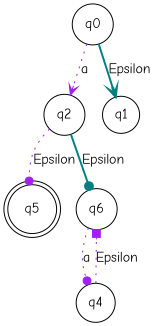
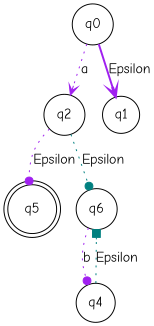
(106, 66) -> (106, 66)
(79, 158) -> (79, 158)
(87, 258) -> (87, 258)
(96, 261) -> (96, 261)
